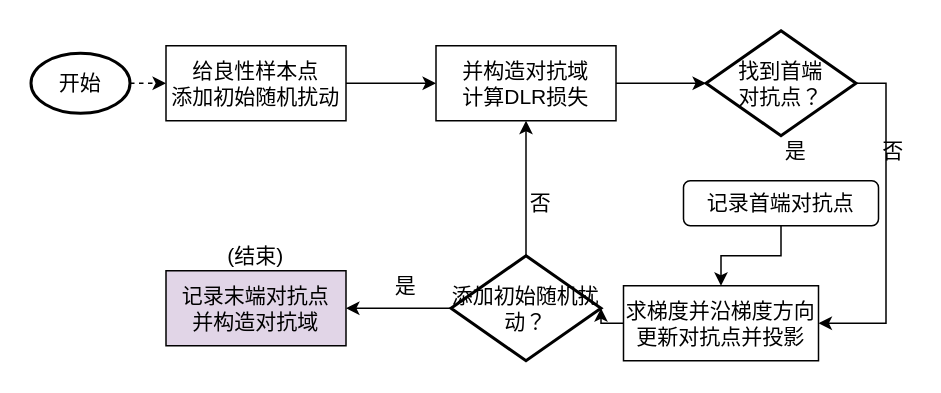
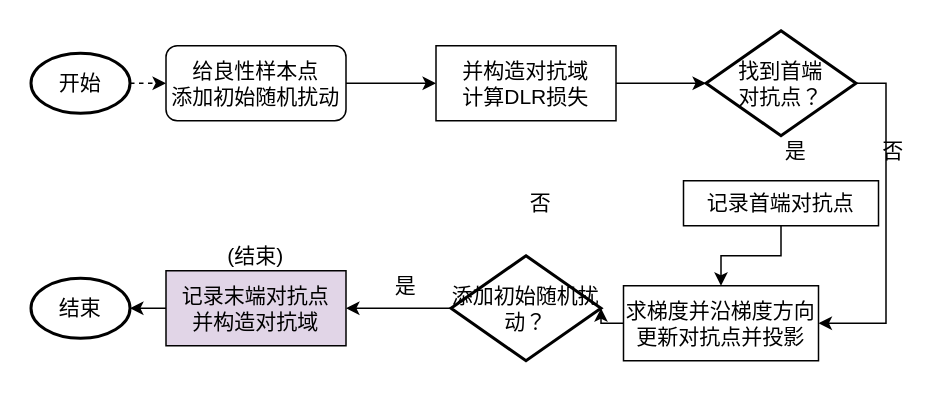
(256, 83) -> (256, 83)
(526, 193) -> none
(781, 203) -> (781, 203)
none -> (80, 308)
none -> (143, 308)
